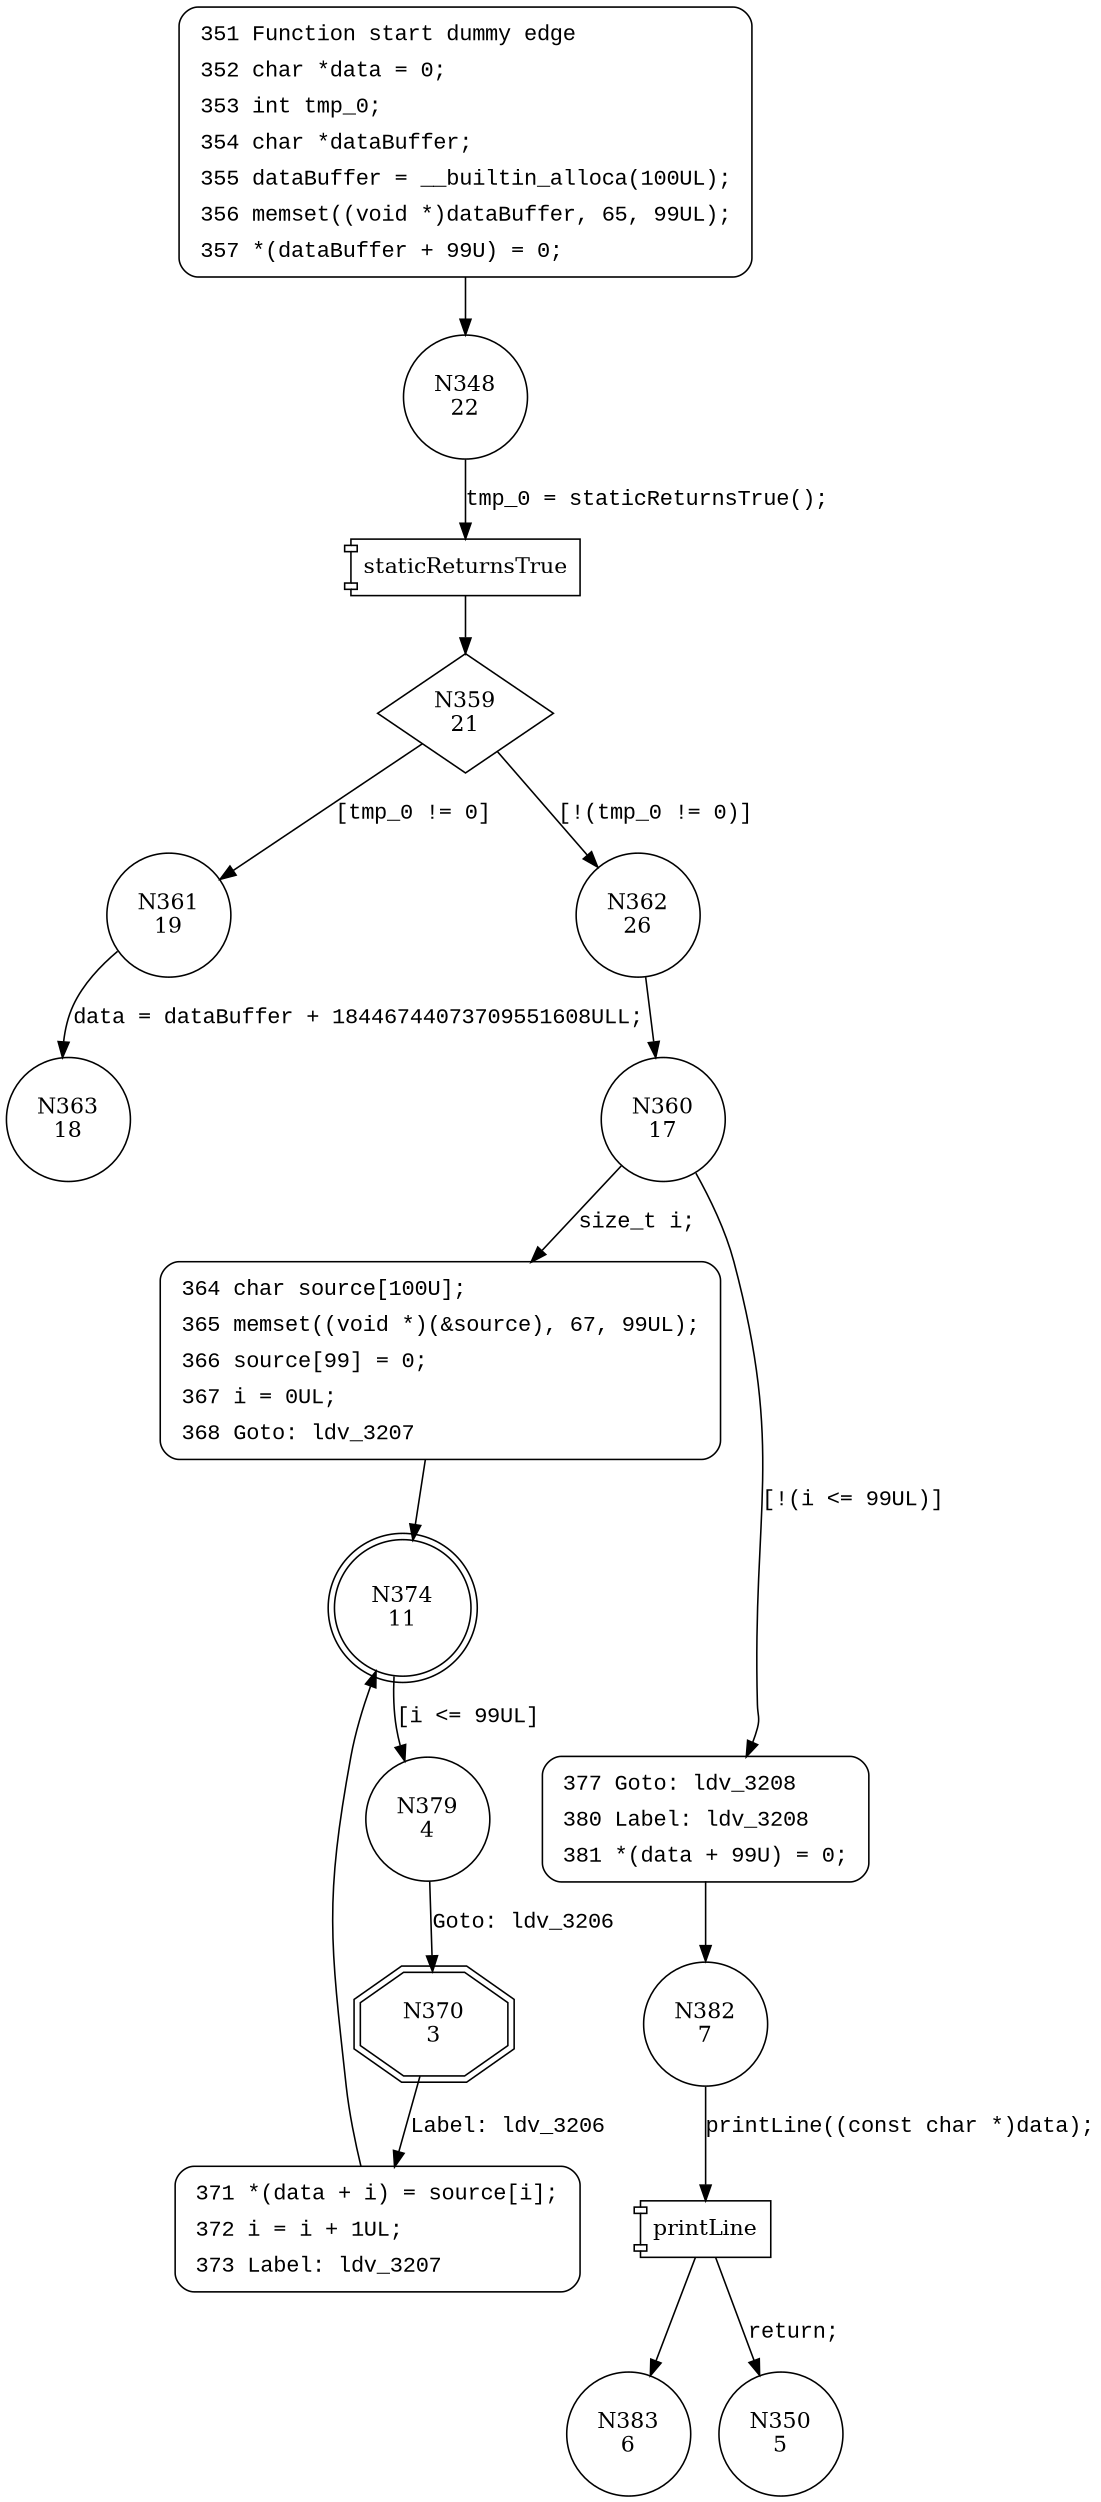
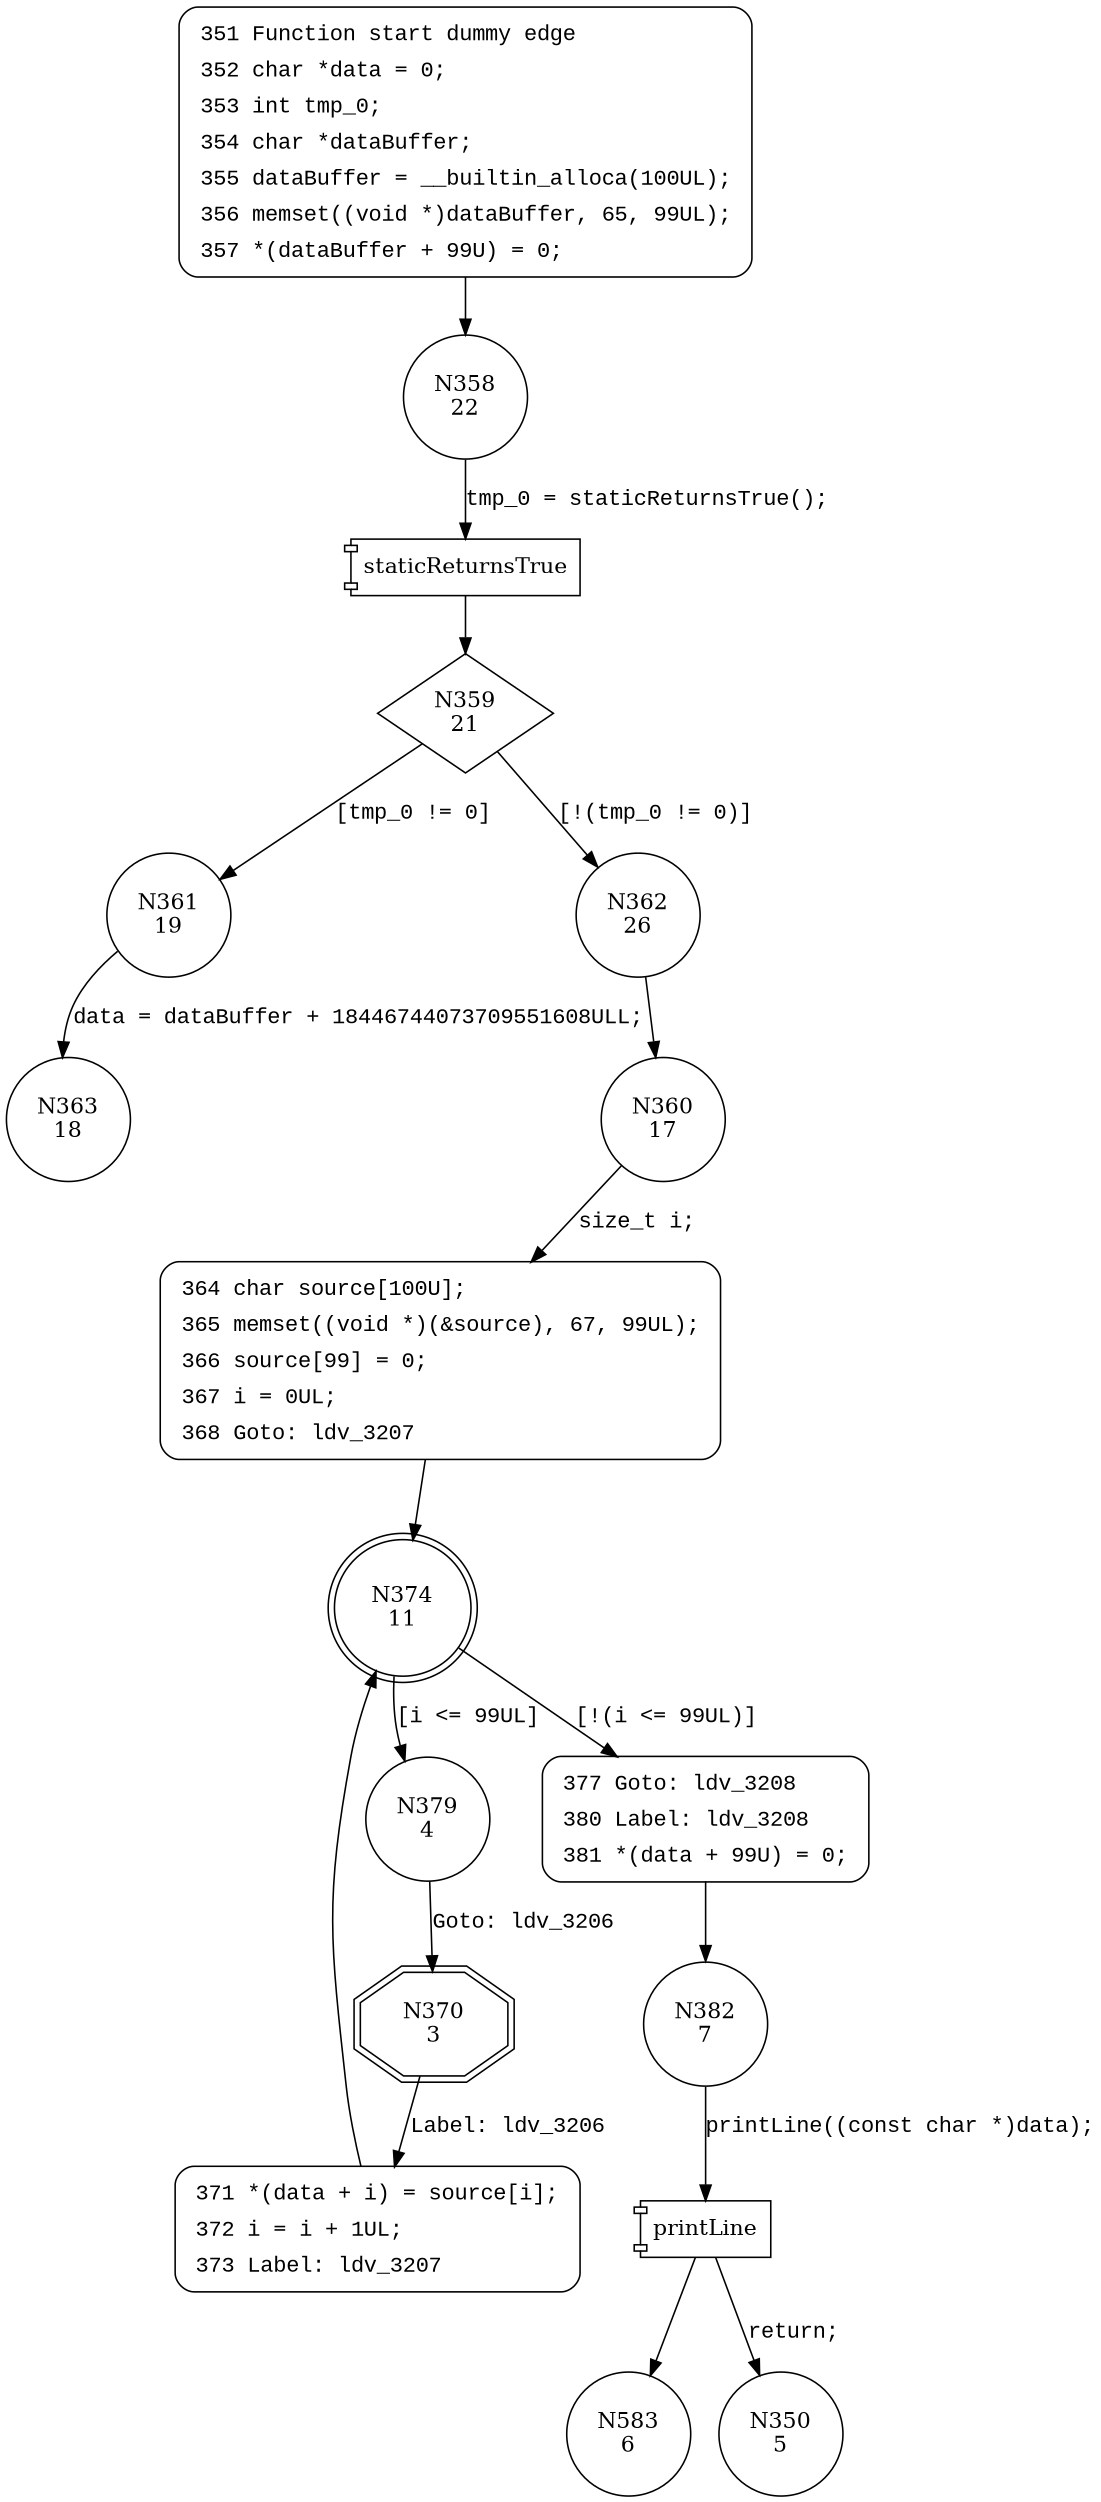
(465, 397) -> (465, 397)
(762, 1453) -> (531, 1698)
(629, 2434) -> (629, 2434)
